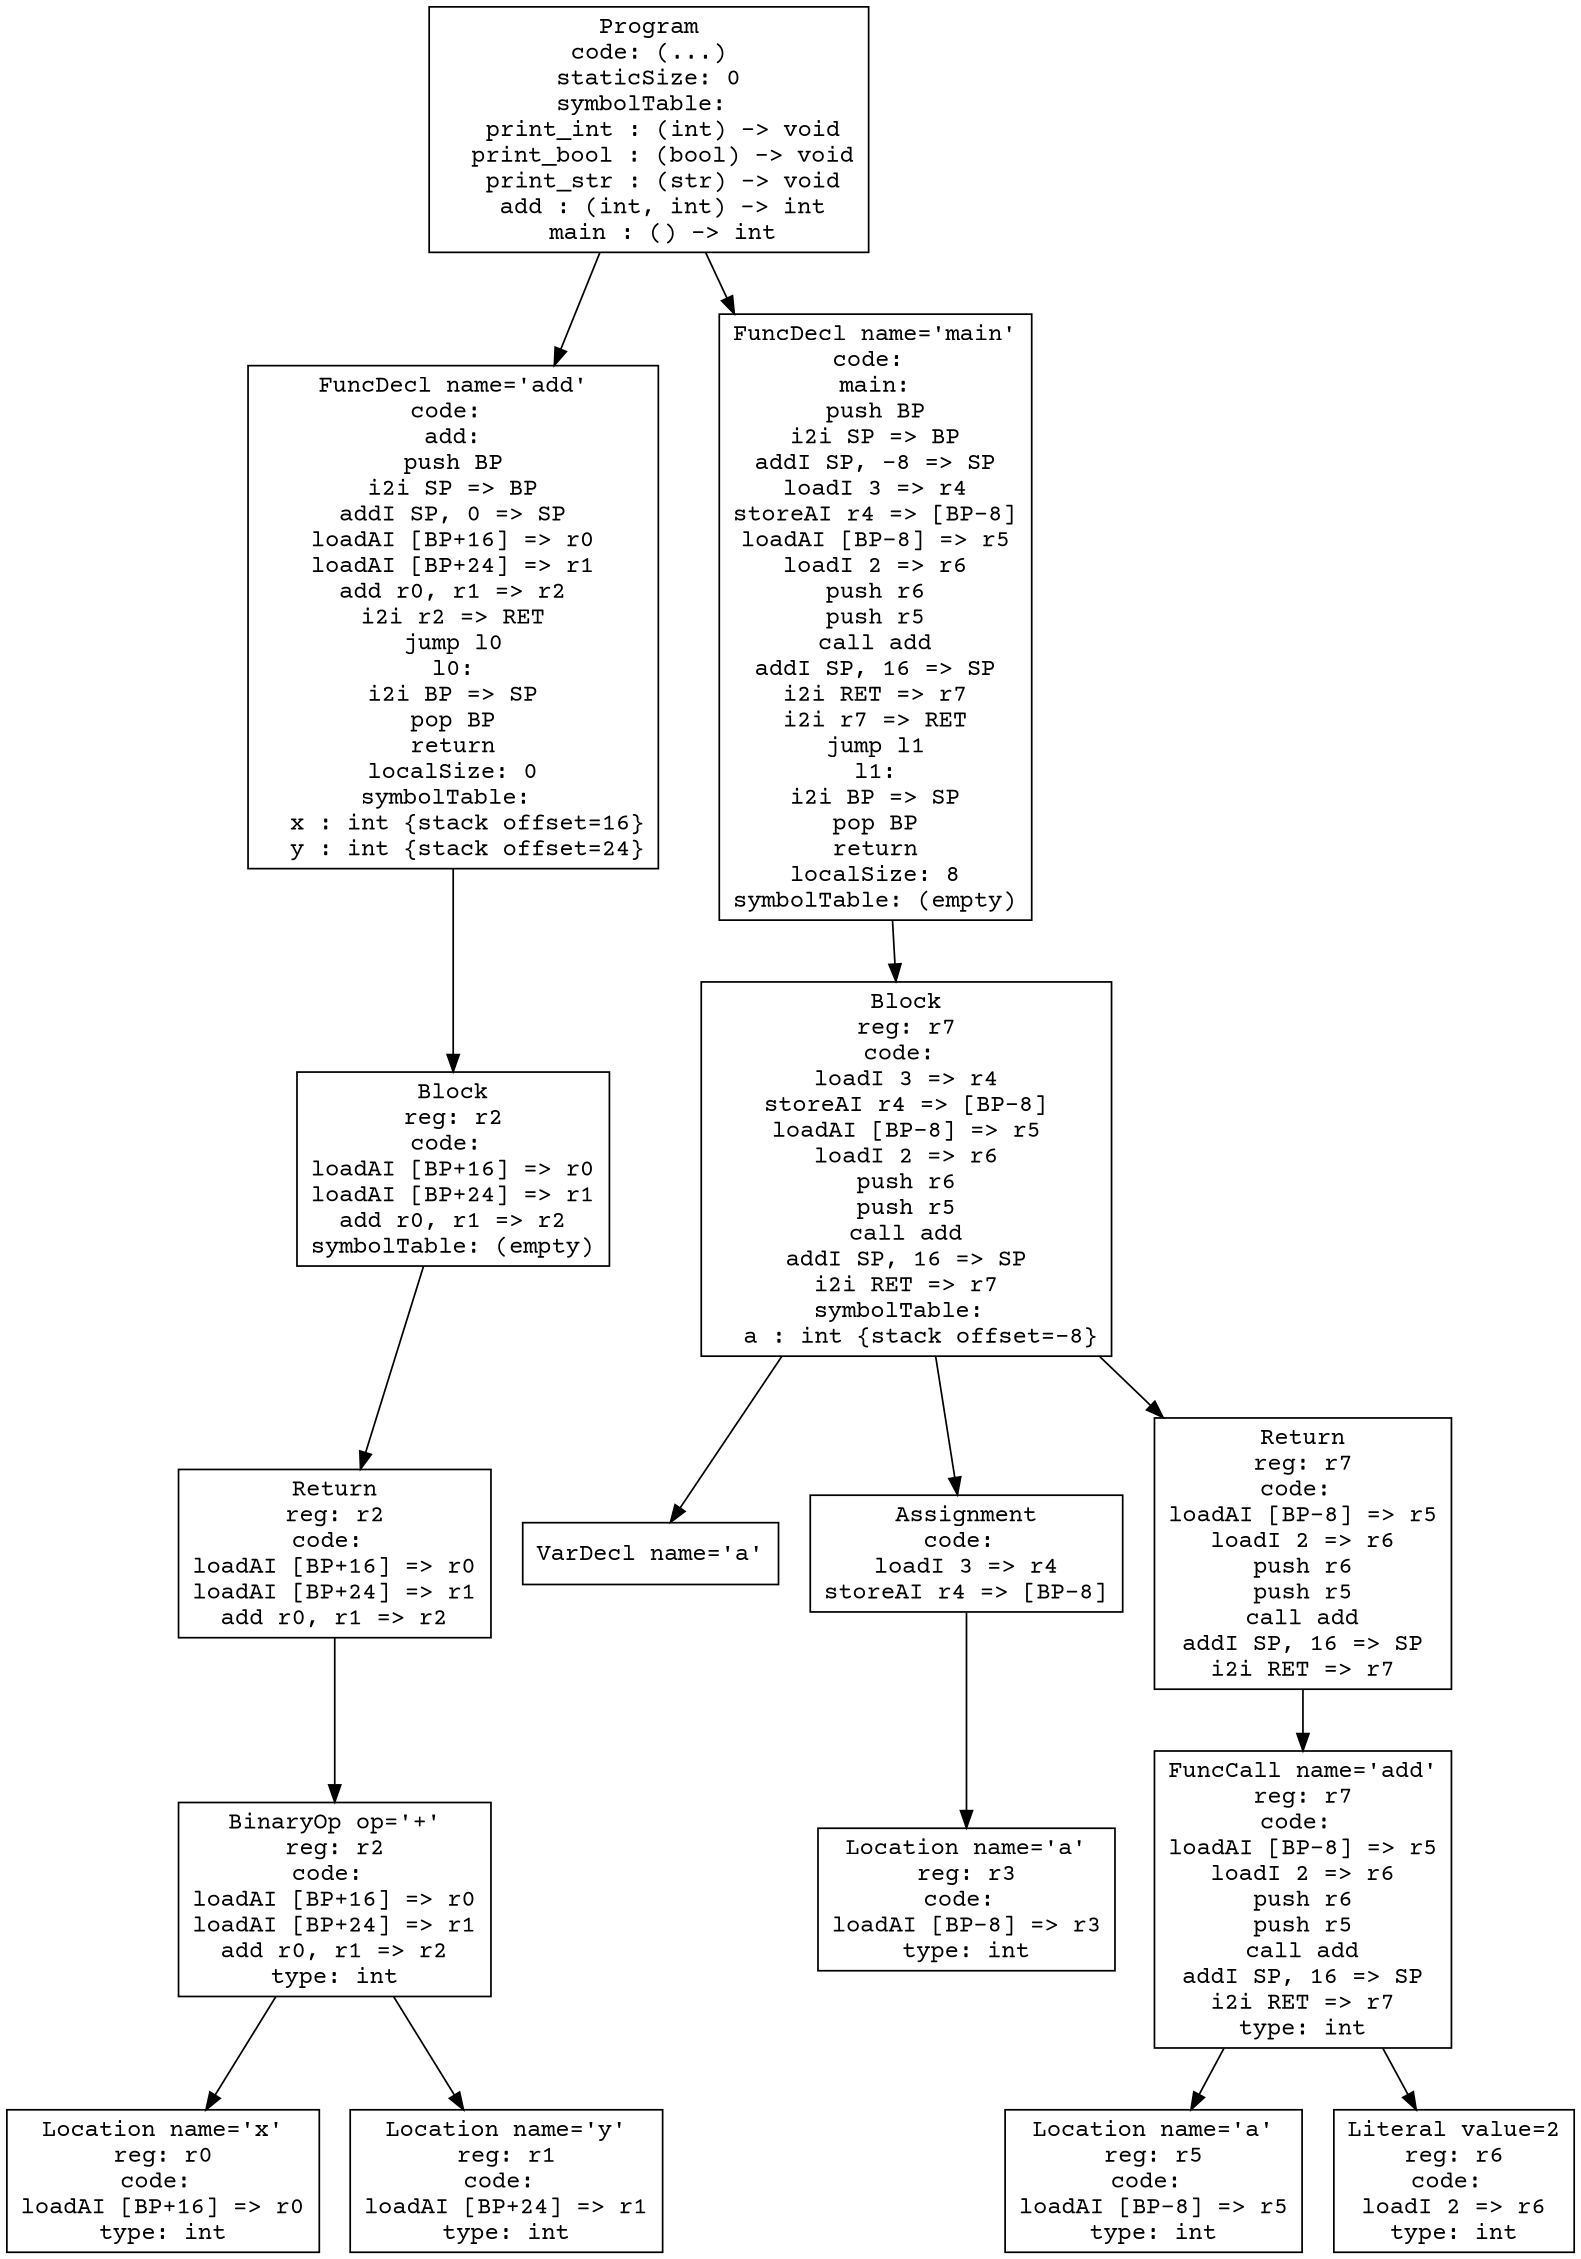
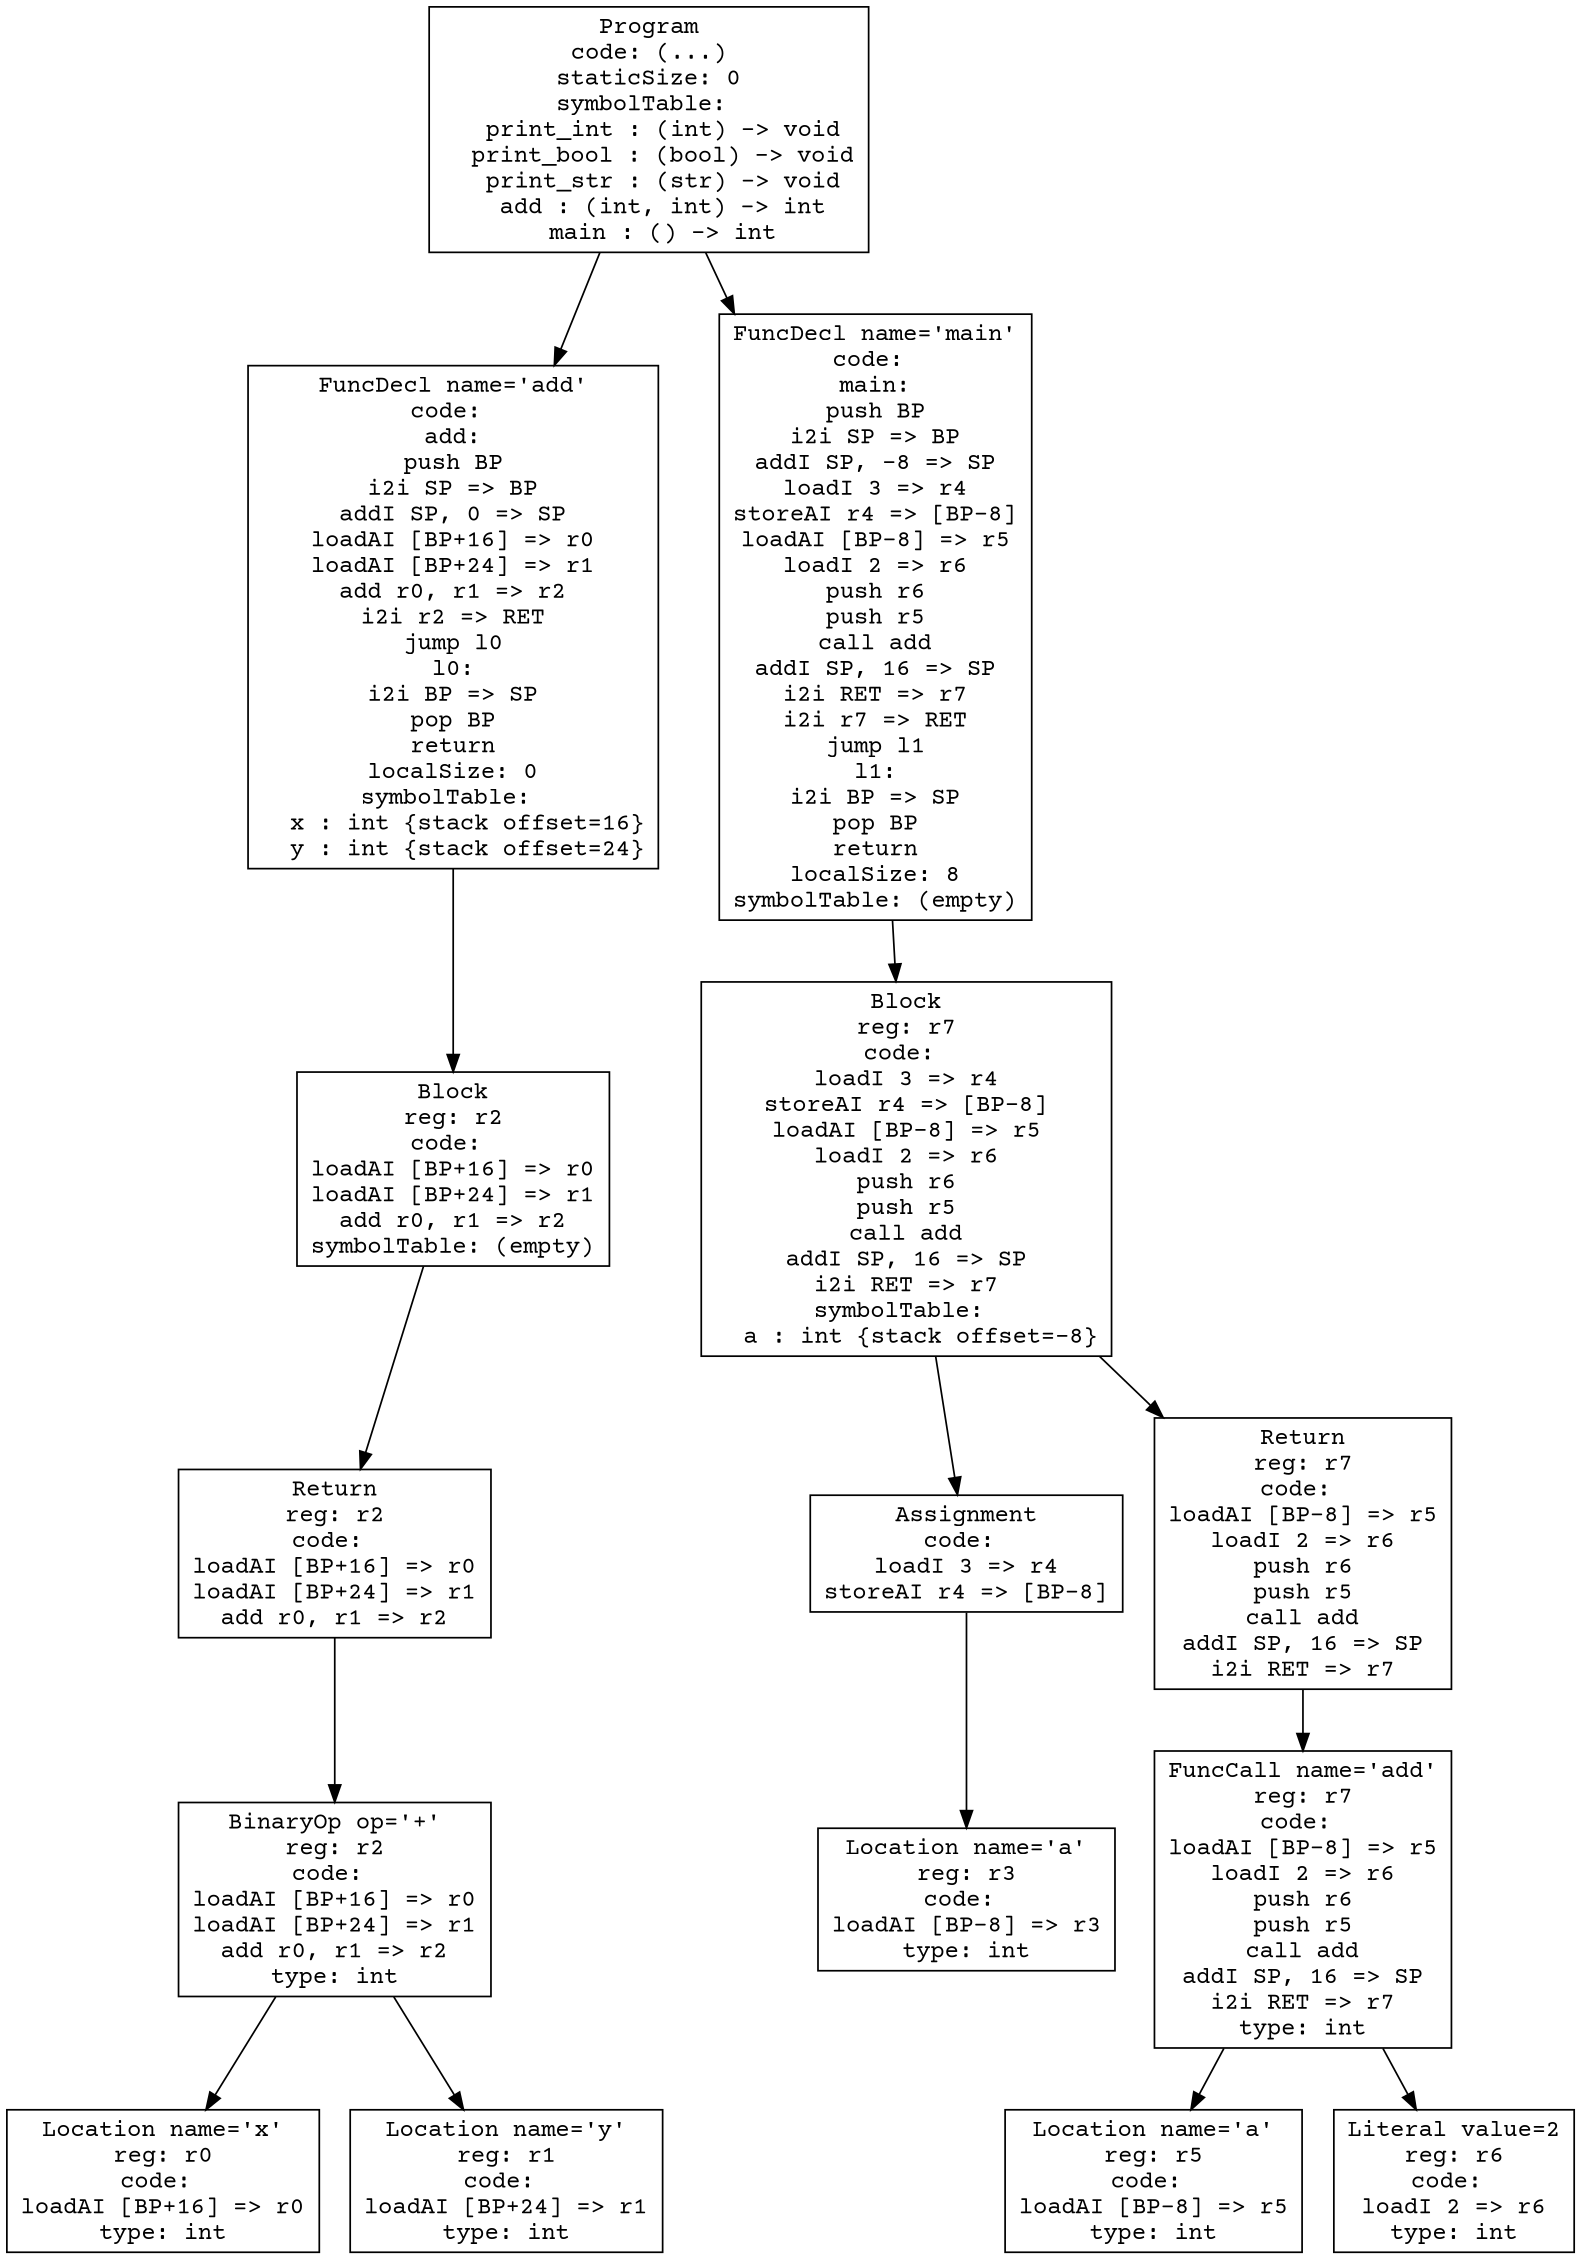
(651, 1554) -> none
